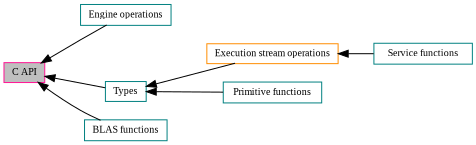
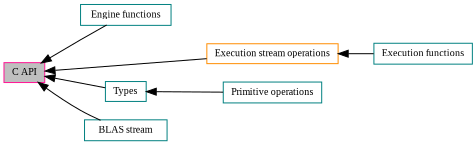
(126, 15) -> (126, 15)
(423, 54) -> (423, 54)
(196, 74) -> (131, 64)
(272, 92) -> (272, 92)
(126, 130) -> (126, 130)
